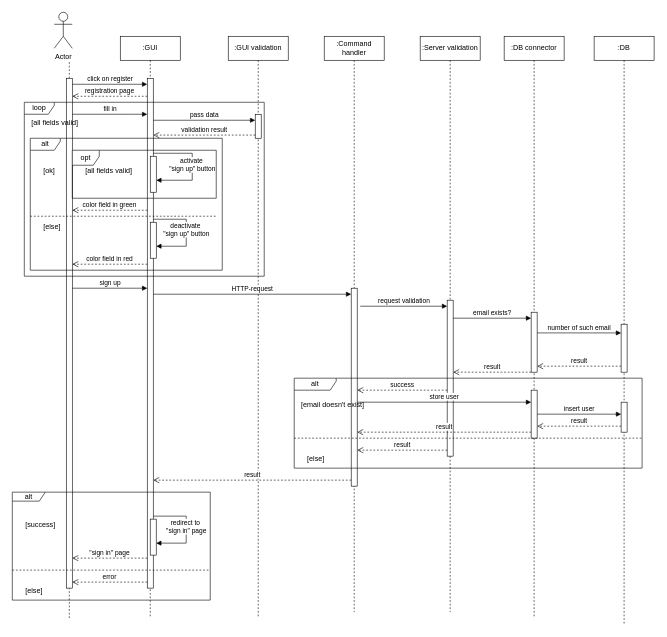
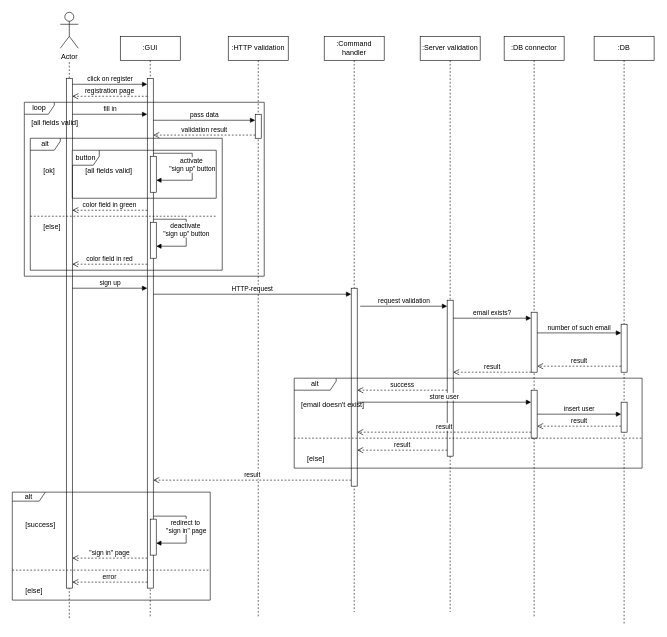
(63, 30) -> (69, 30)
(258, 48) -> (258, 48)
(86, 158) -> (86, 158)
